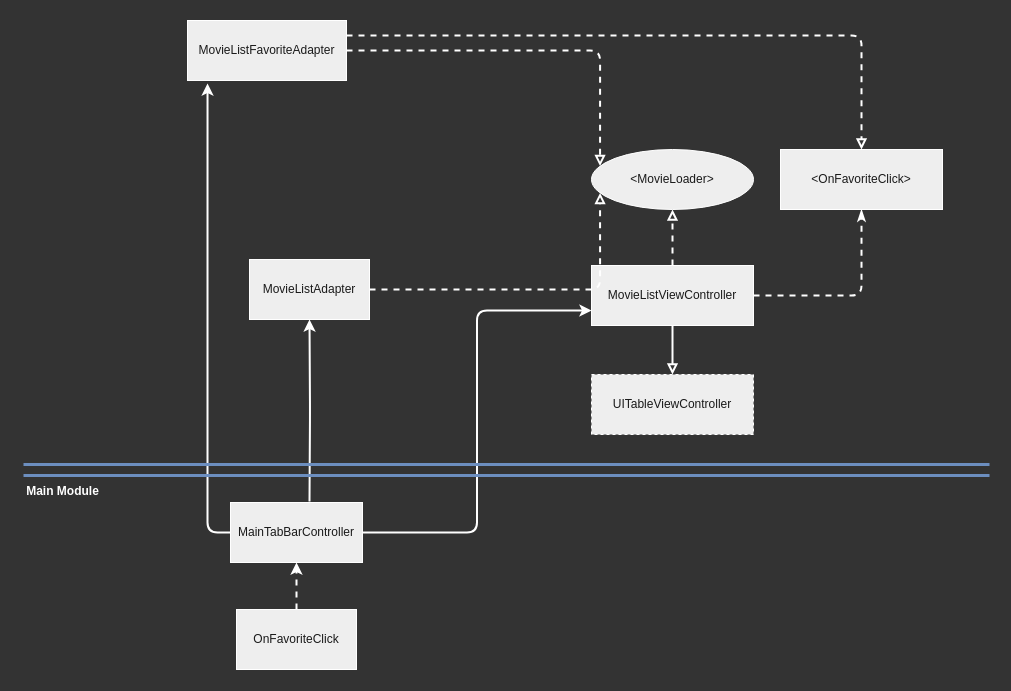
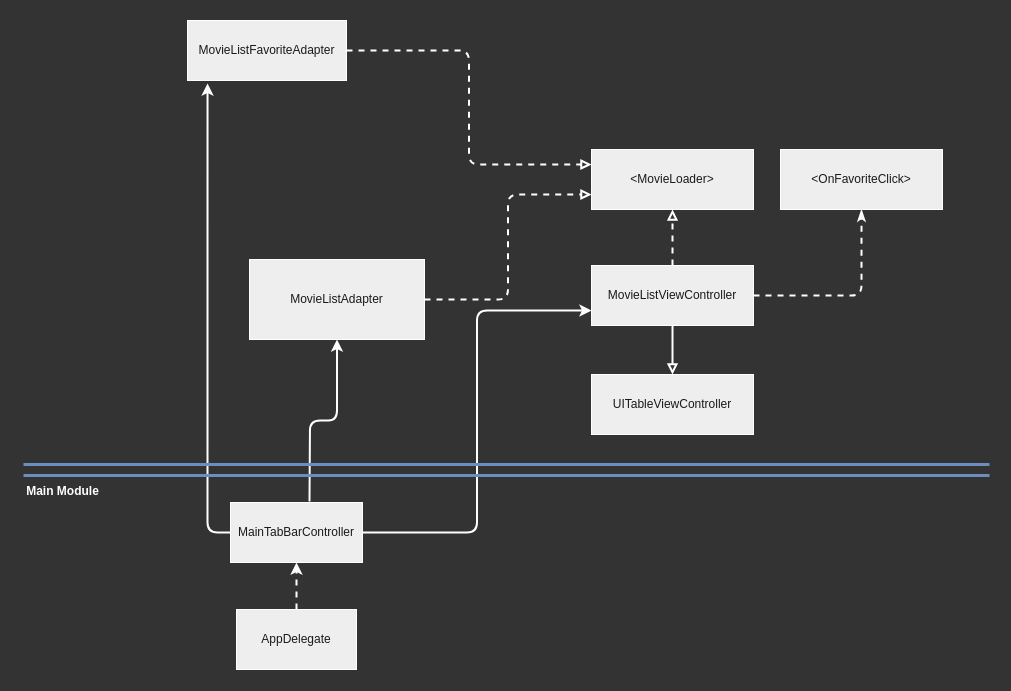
(651, 36) -> none
(673, 180) -> (673, 180)
(310, 290) -> (337, 300)
(673, 405) -> (673, 405)
(297, 640) -> (297, 640)
